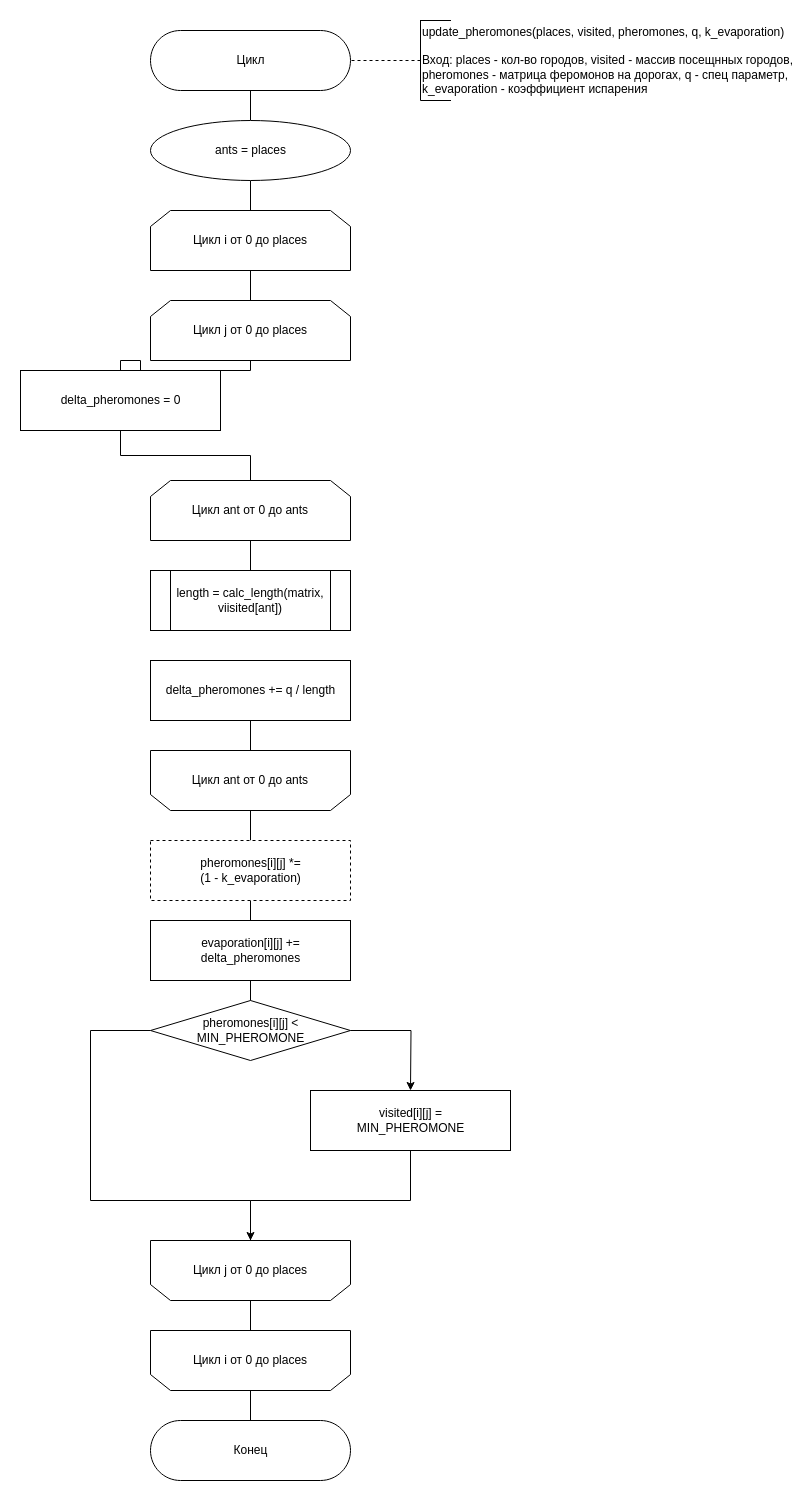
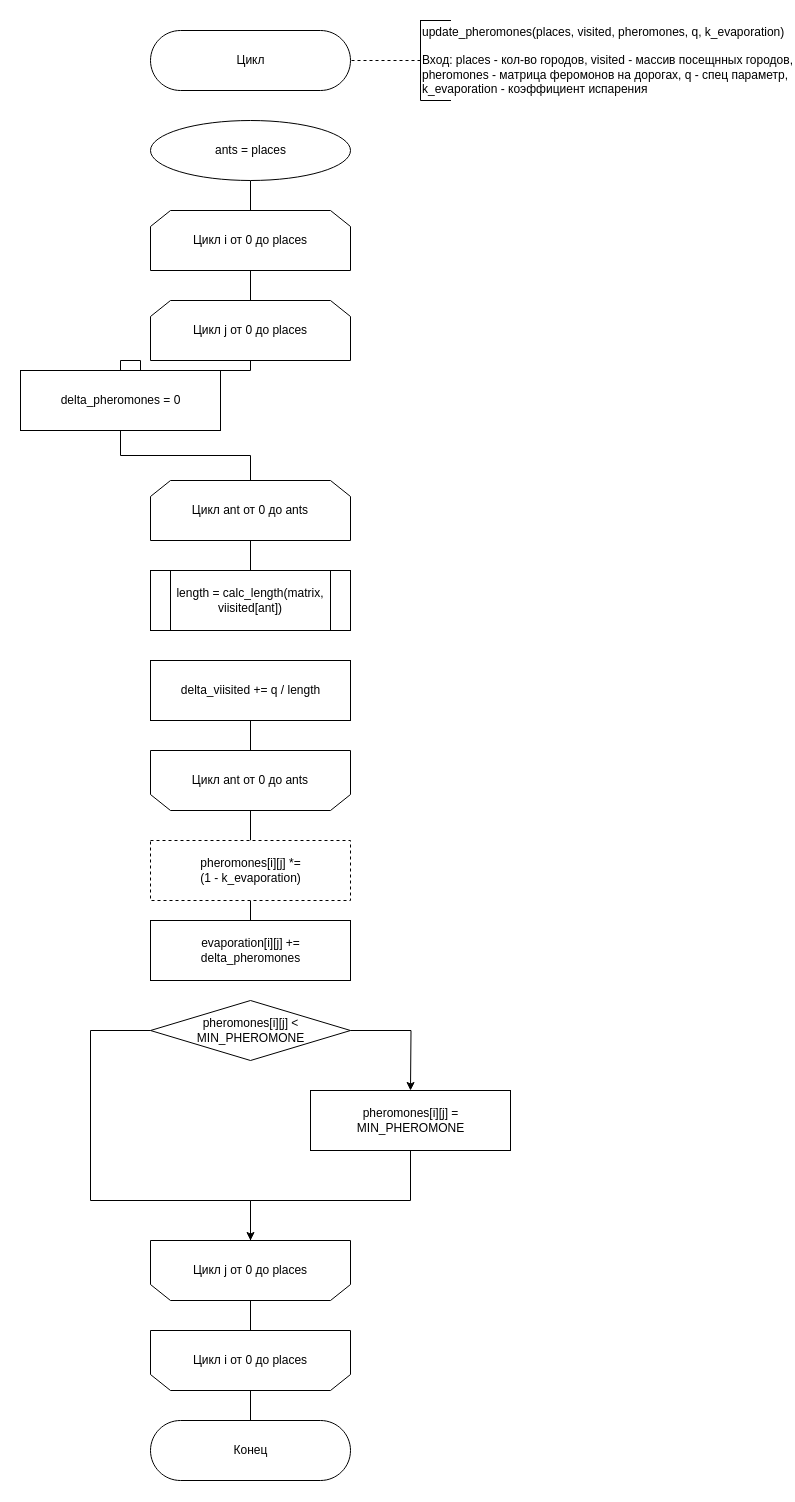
(251, 106) -> none
(251, 691) -> (251, 691)
(251, 991) -> none
(411, 1121) -> (411, 1121)
